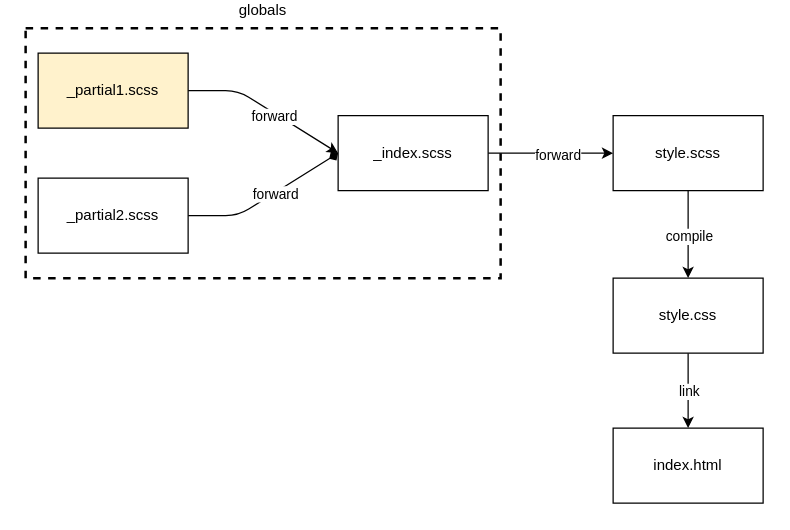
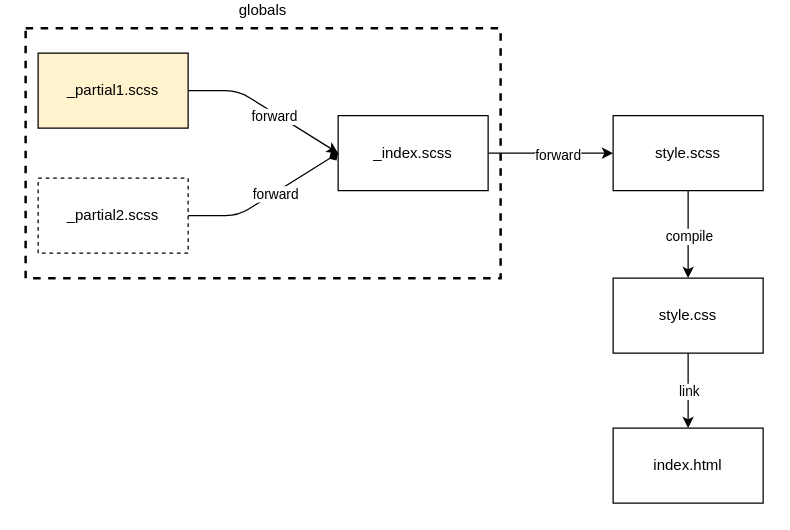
(113, 216) -> (113, 216)
